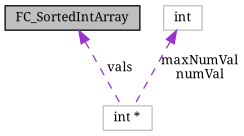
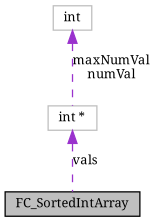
(103, 74) -> (73, 168)
